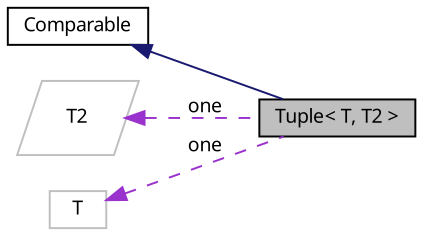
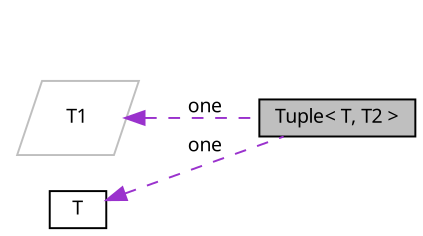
(78, 26) -> none
(78, 118) -> (78, 118)
(78, 210) -> (78, 210)
